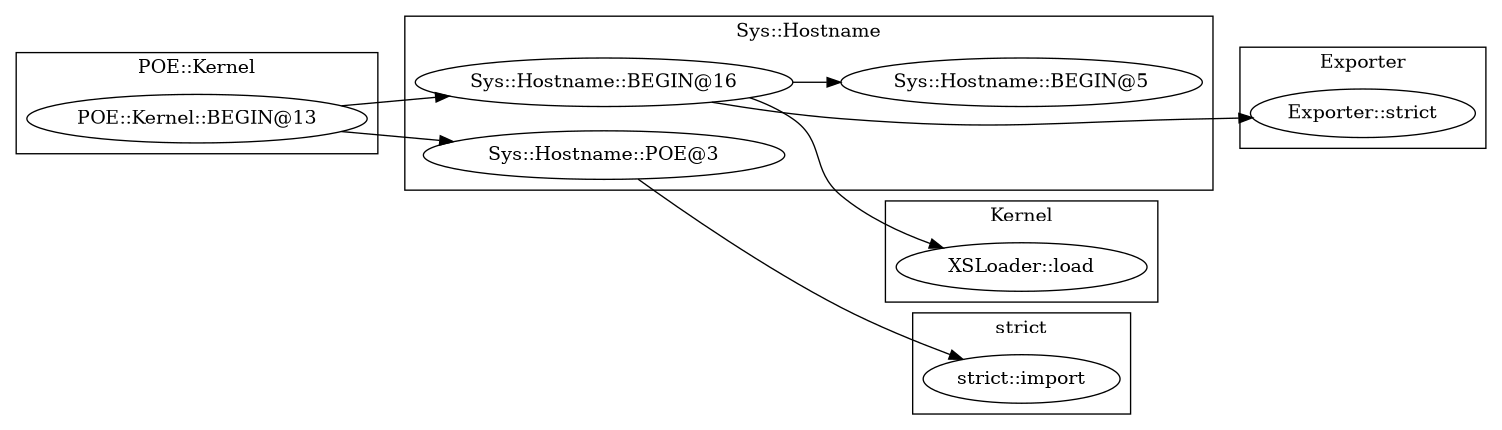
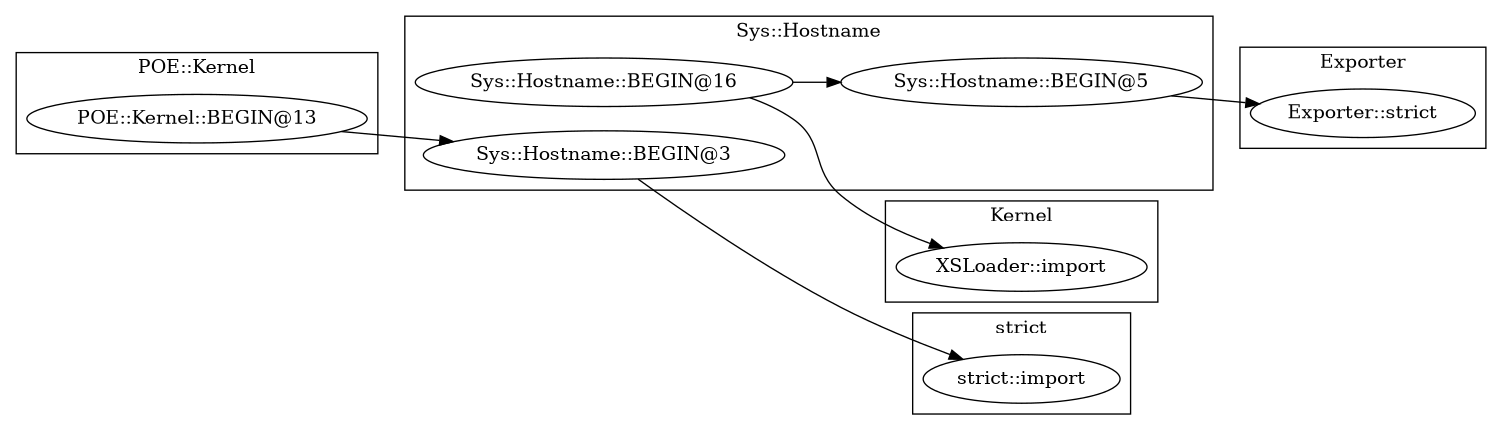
(388, 102) -> none
(975, 125) -> (1205, 99)
(604, 155) -> (604, 155)
(1022, 267) -> (1022, 267)
